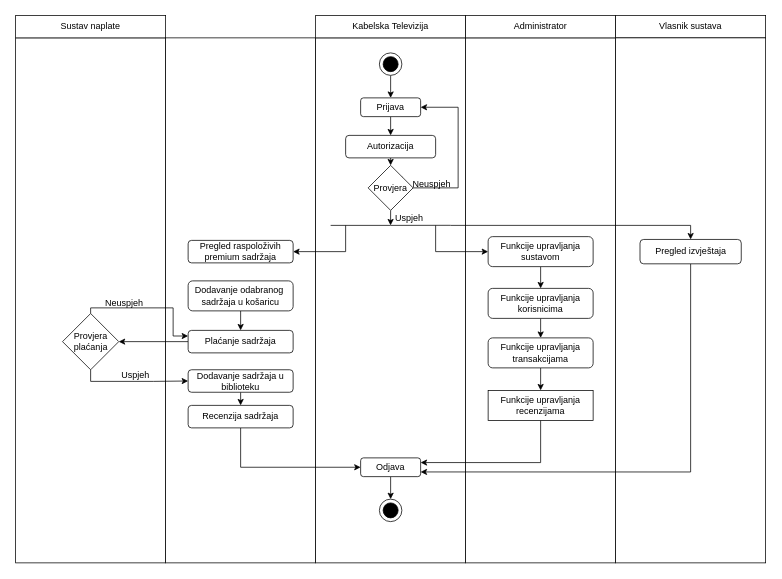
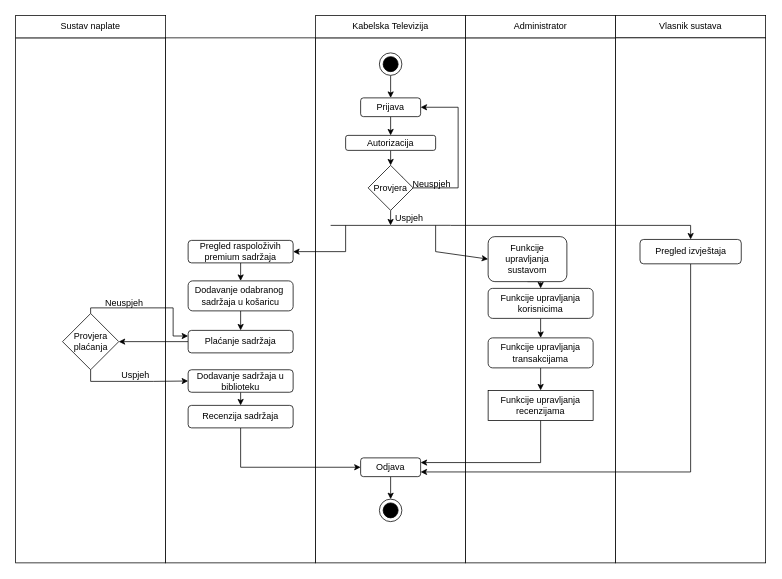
(390, 147) -> (390, 143)
(540, 252) -> (527, 259)
none -> (240, 269)
